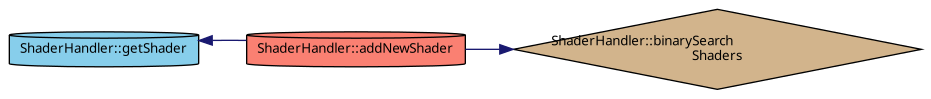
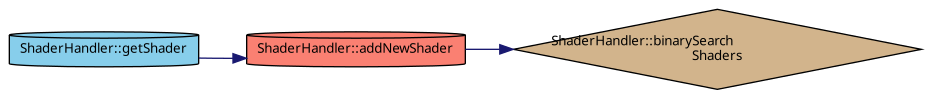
(229, 40) -> (216, 58)
